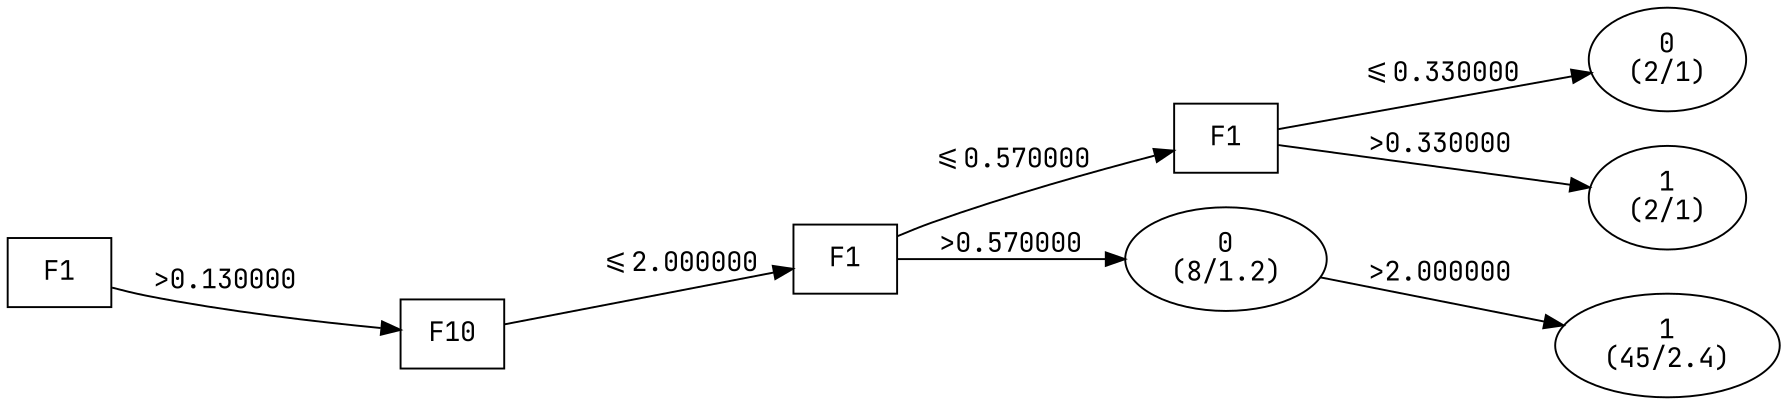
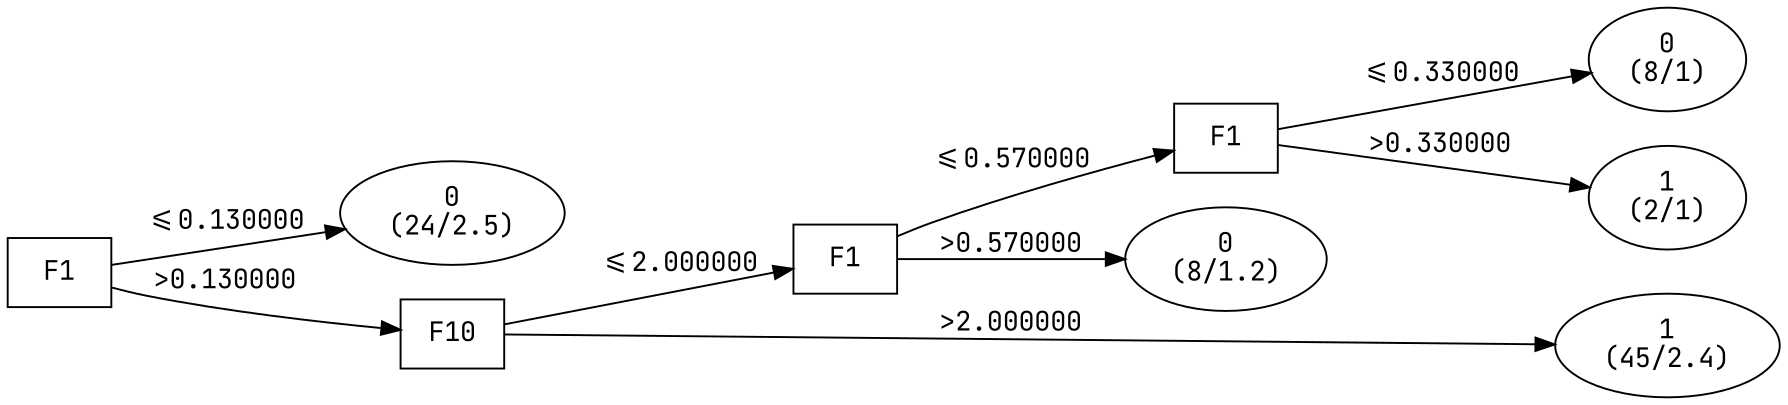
(1667, 60) -> (1667, 60)
none -> (452, 213)
(1432, 299) -> (1020, 339)
